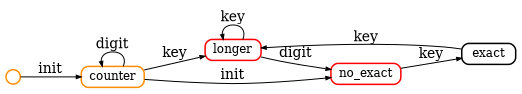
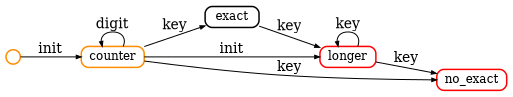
(175, 53) -> (232, 49)
(296, 53) -> (406, 58)
(429, 64) -> (172, 37)
(233, 75) -> (289, 67)
